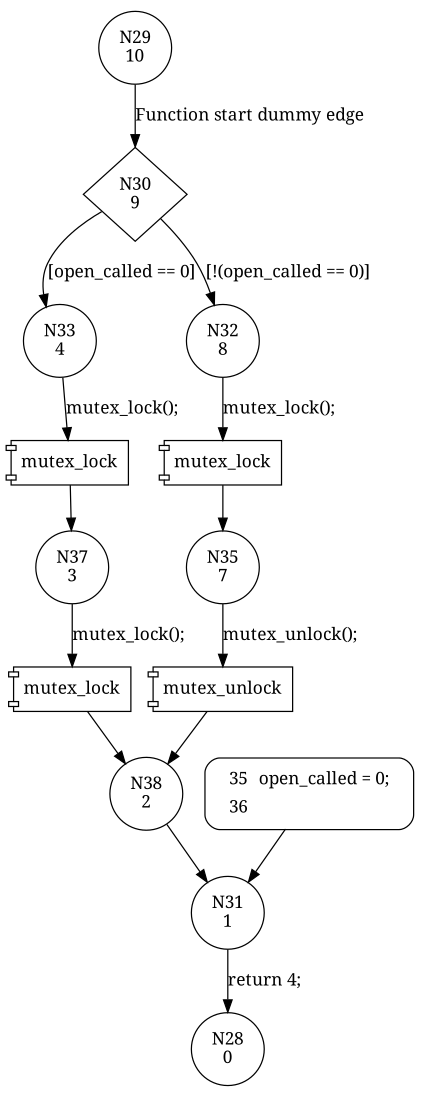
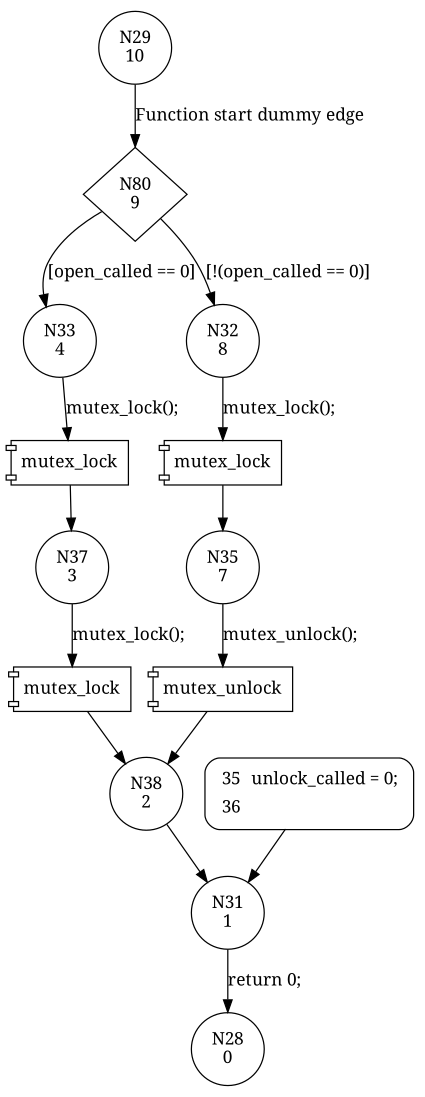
(135, 194) -> (135, 194)
(324, 779) -> (325, 779)
(265, 981) -> (265, 981)
